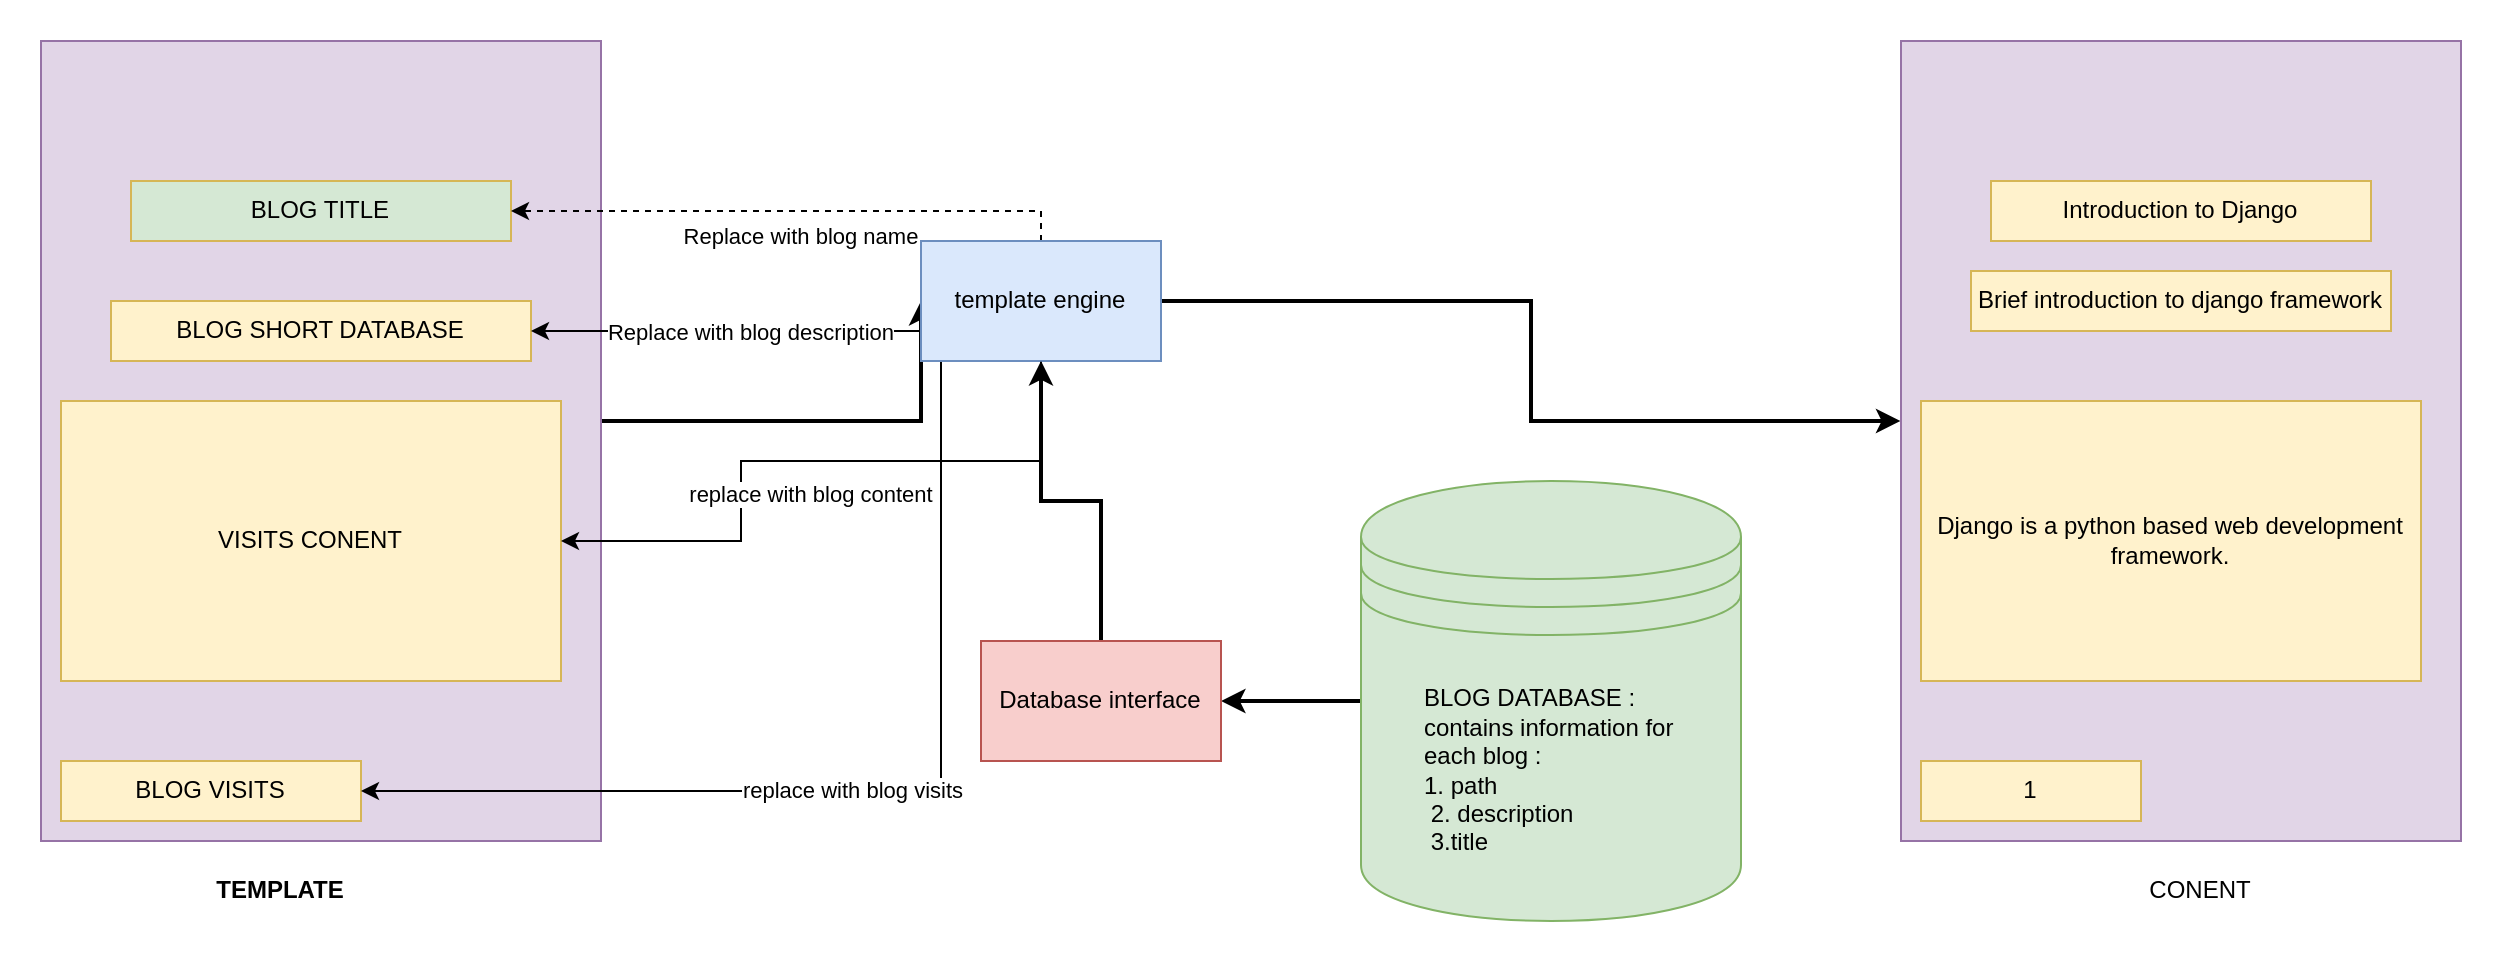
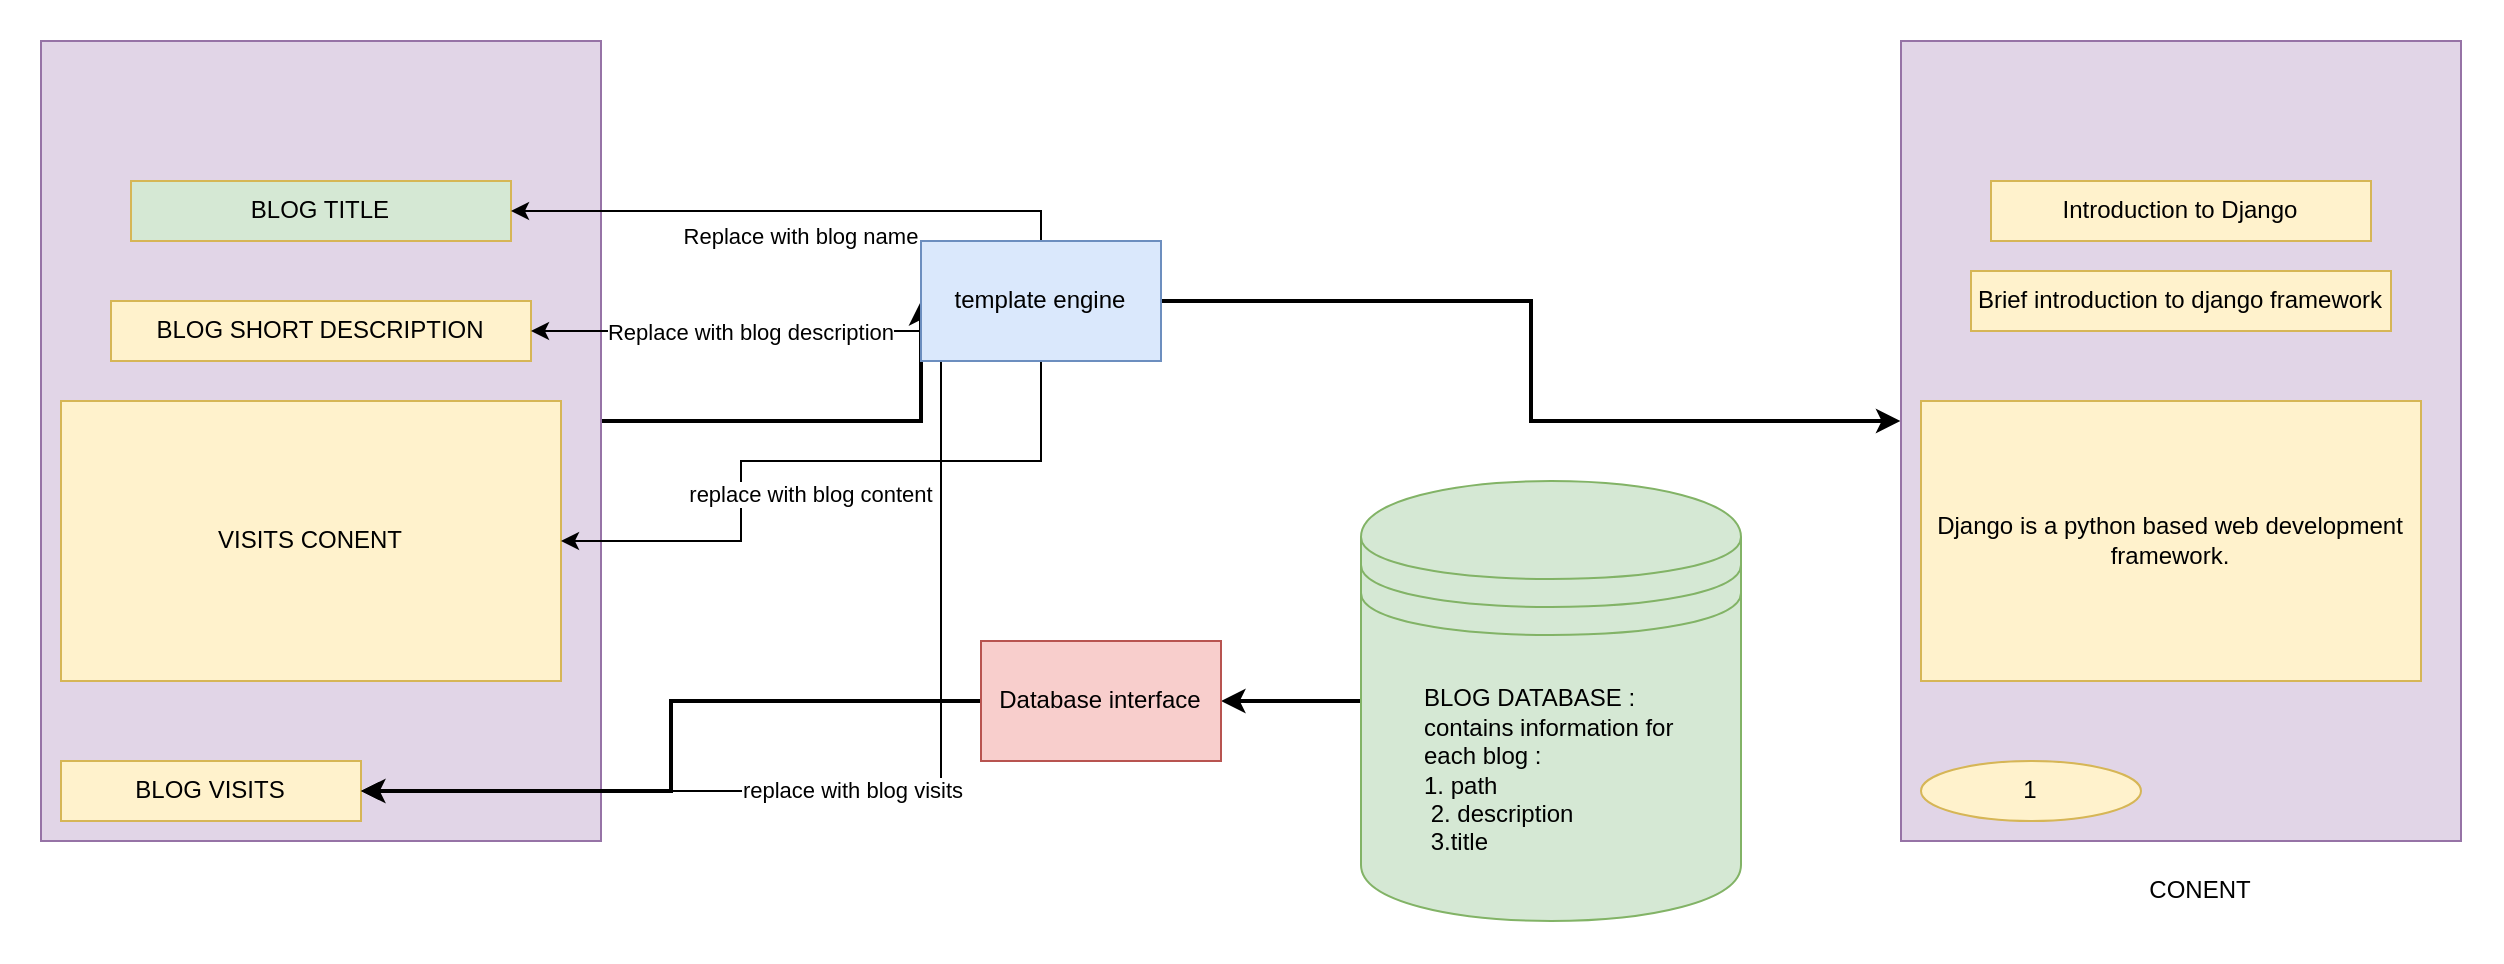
(798, 211) -> (798, 211)
(321, 331) -> (321, 331)
(1101, 523) -> (783, 701)
(2031, 791) -> (2031, 791)
(281, 891) -> none
